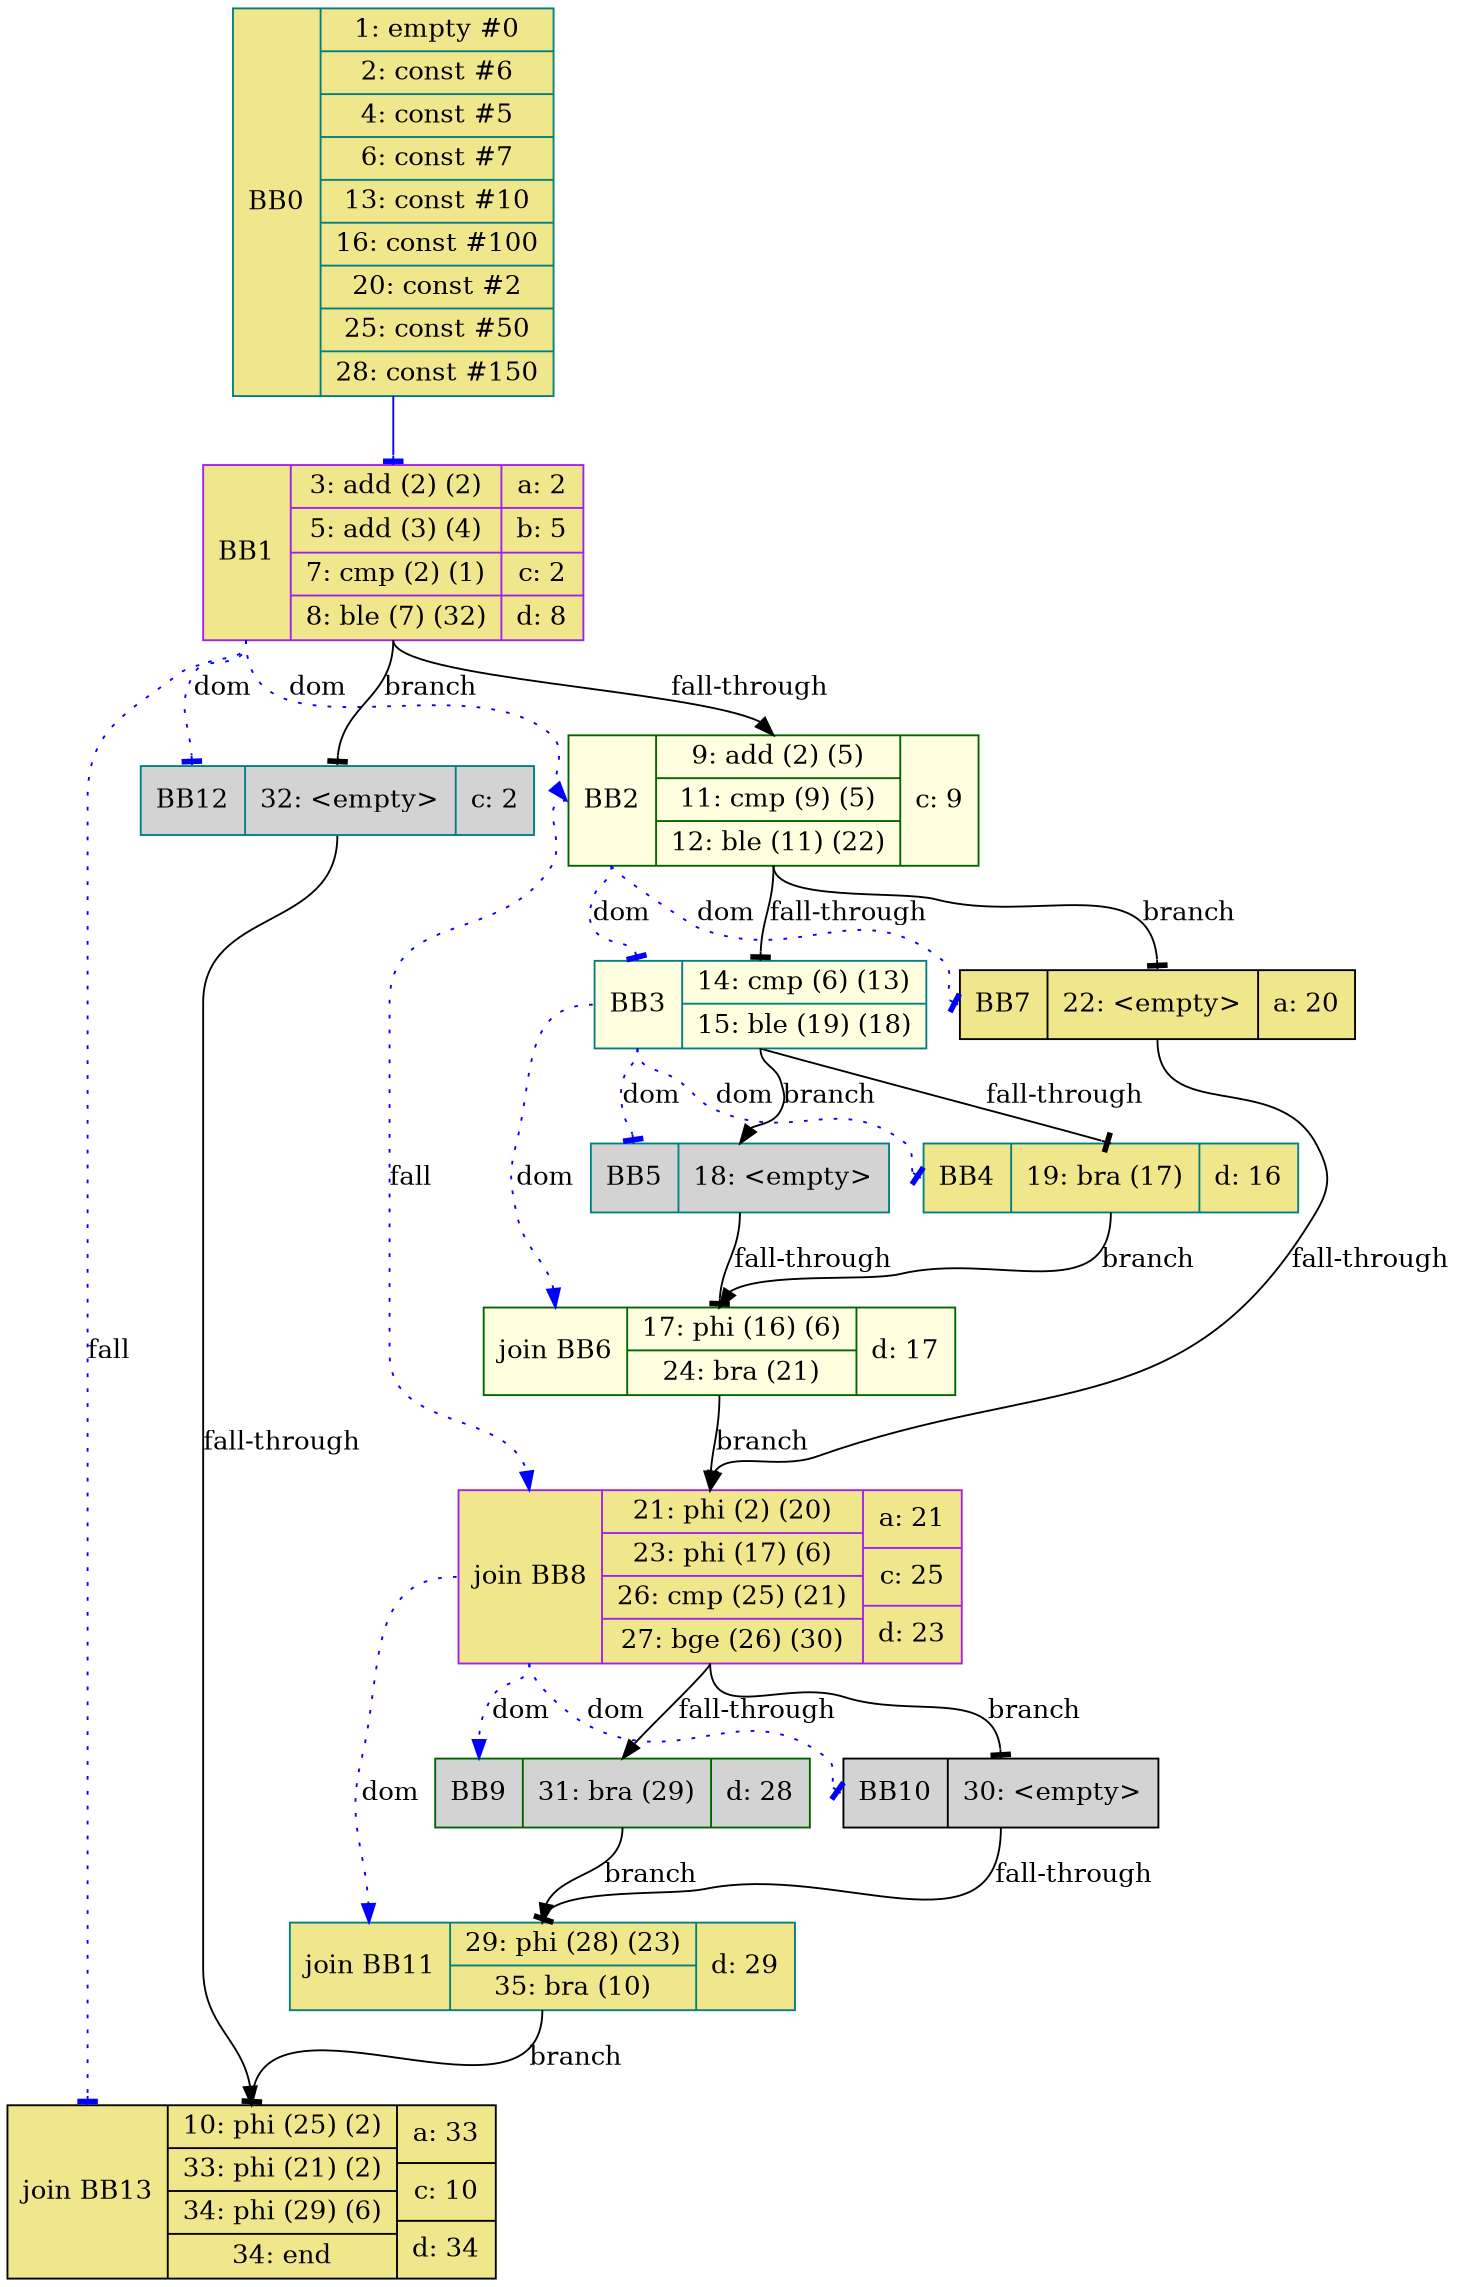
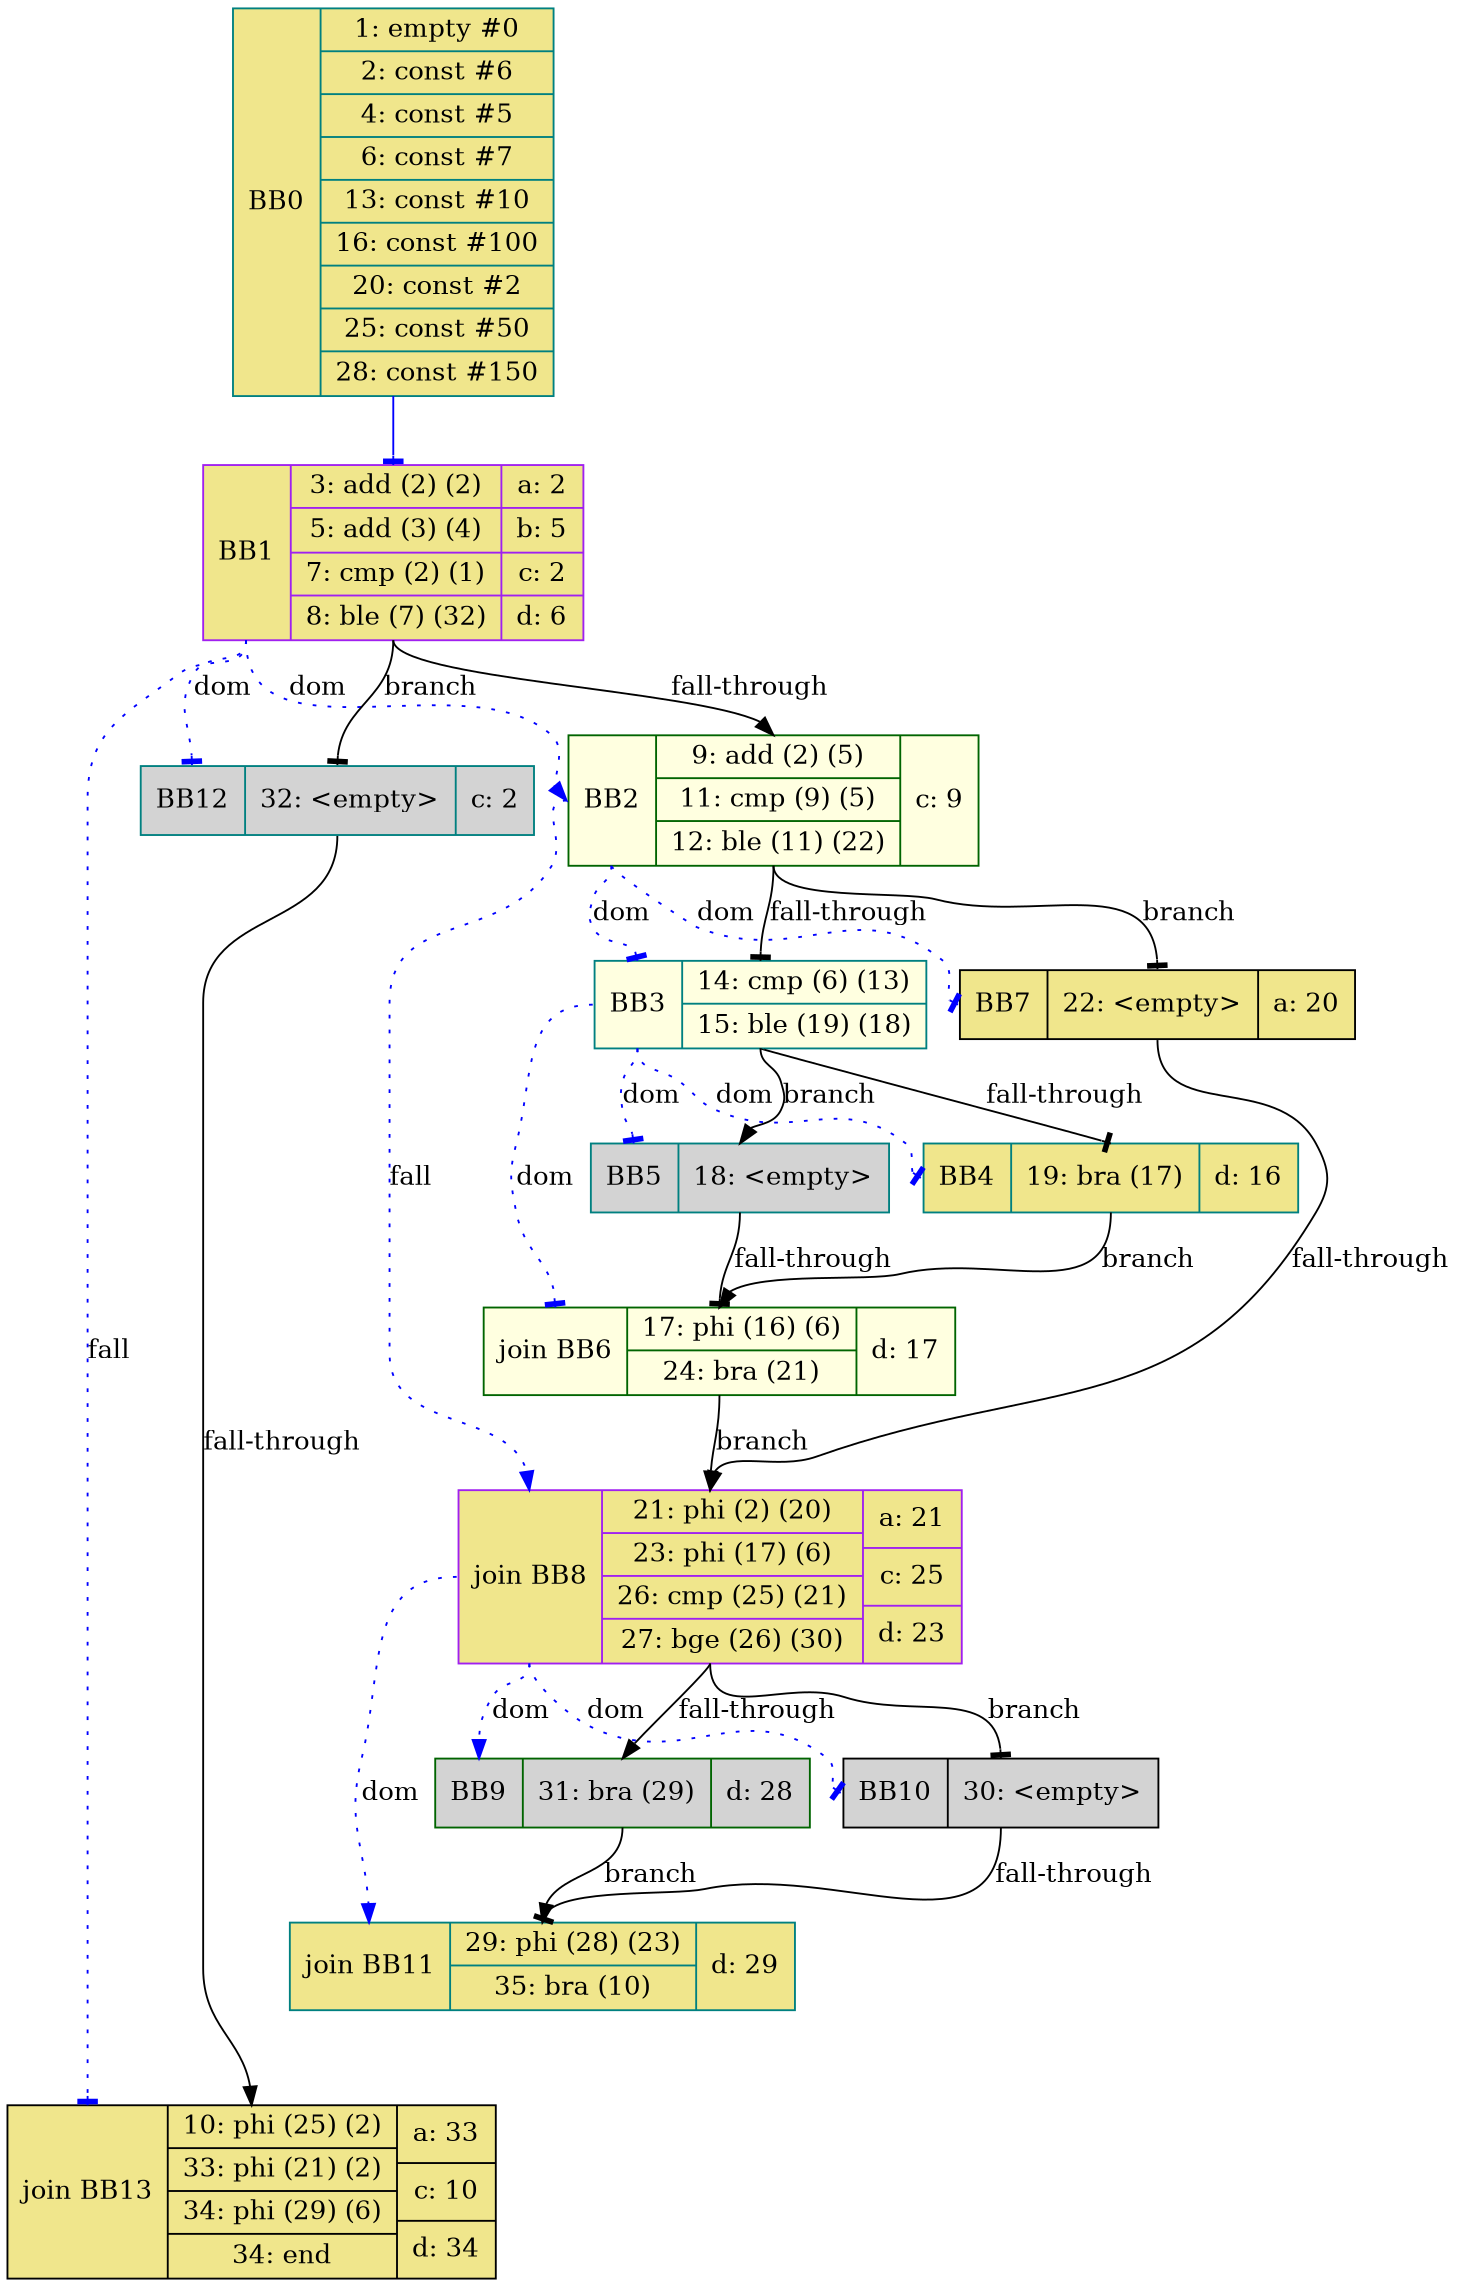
(542, 617) -> (542, 617)
(518, 1134) -> (518, 1134)
(402, 2058) -> none
